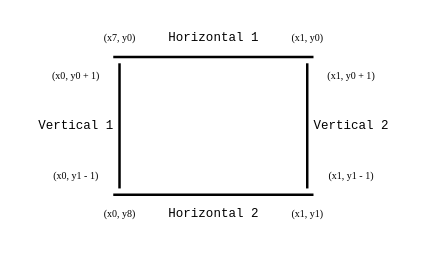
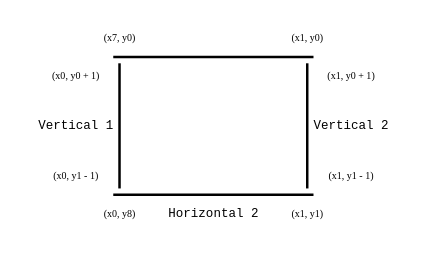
(213, 38) -> none
